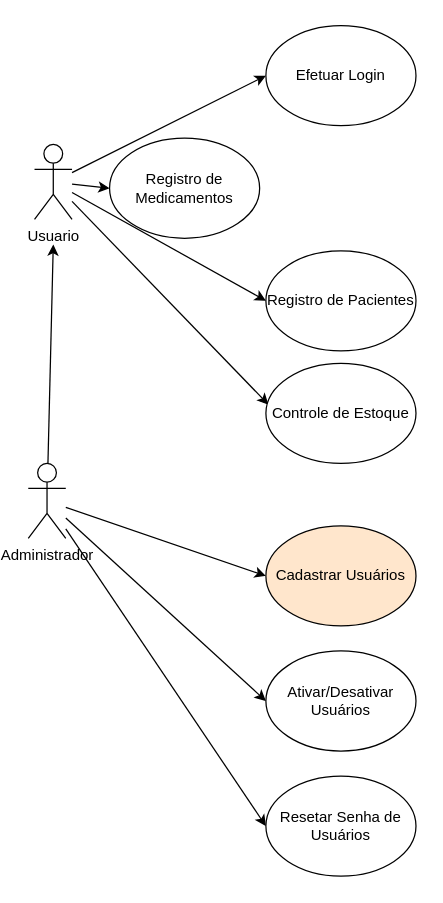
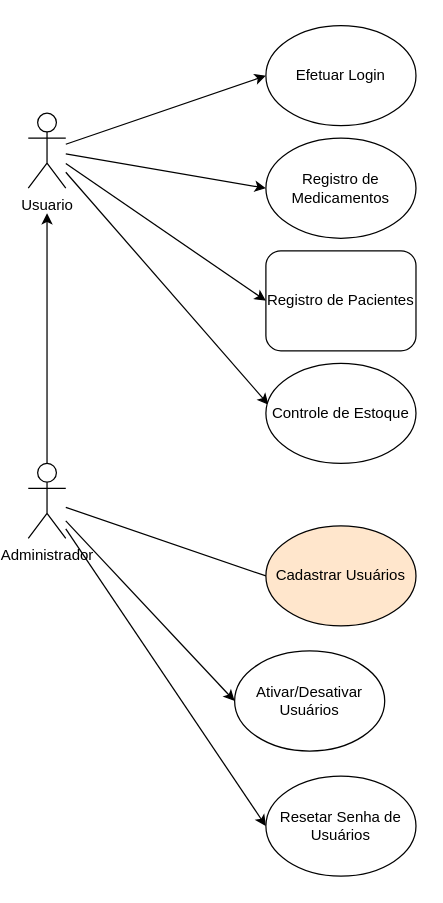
(53, 182) -> (47, 151)
(184, 188) -> (341, 188)
(341, 301) -> (341, 301)
(256, 572) -> (259, 573)
(341, 701) -> (309, 701)
